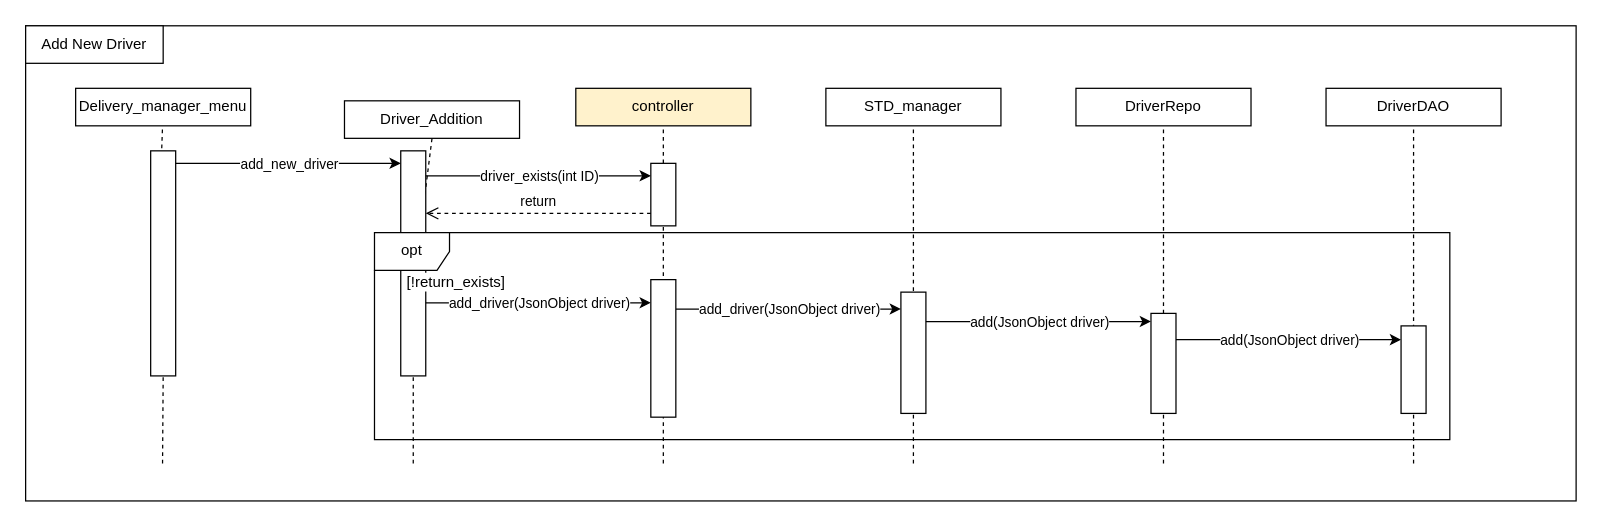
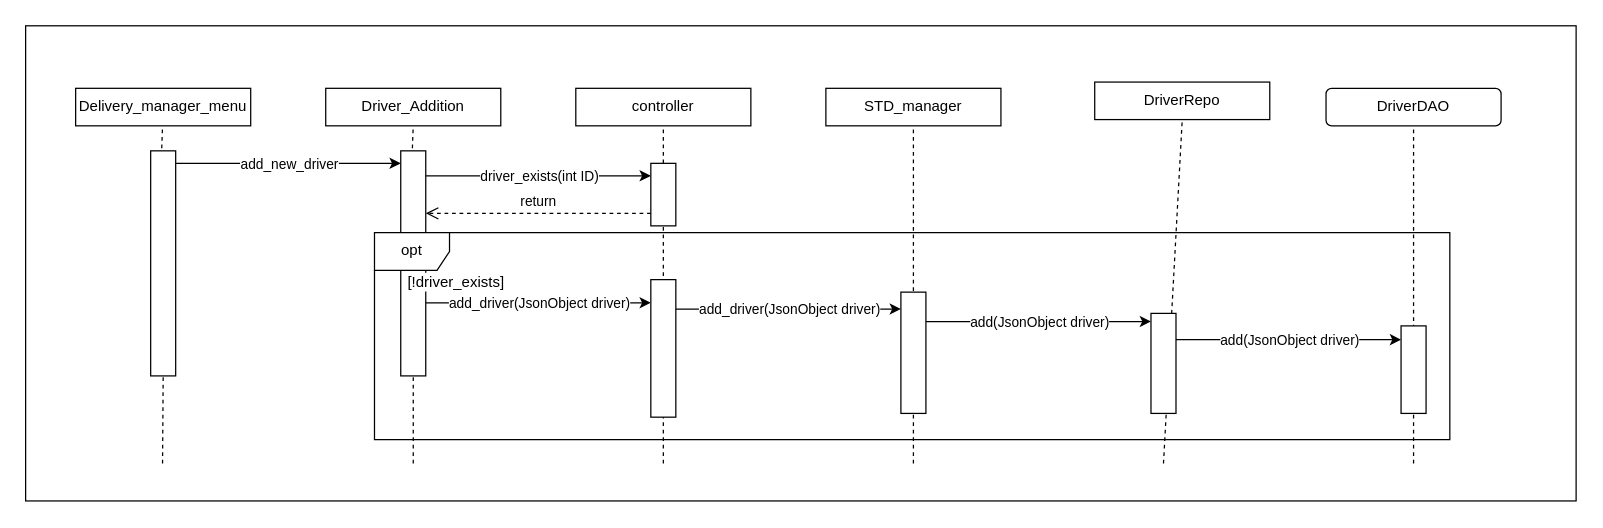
(94, 44) -> none
(663, 107) -> (663, 107)
(1163, 107) -> (1182, 101)
(1413, 107) -> (1413, 107)
(432, 119) -> (413, 107)
(456, 282) -> (456, 282)
